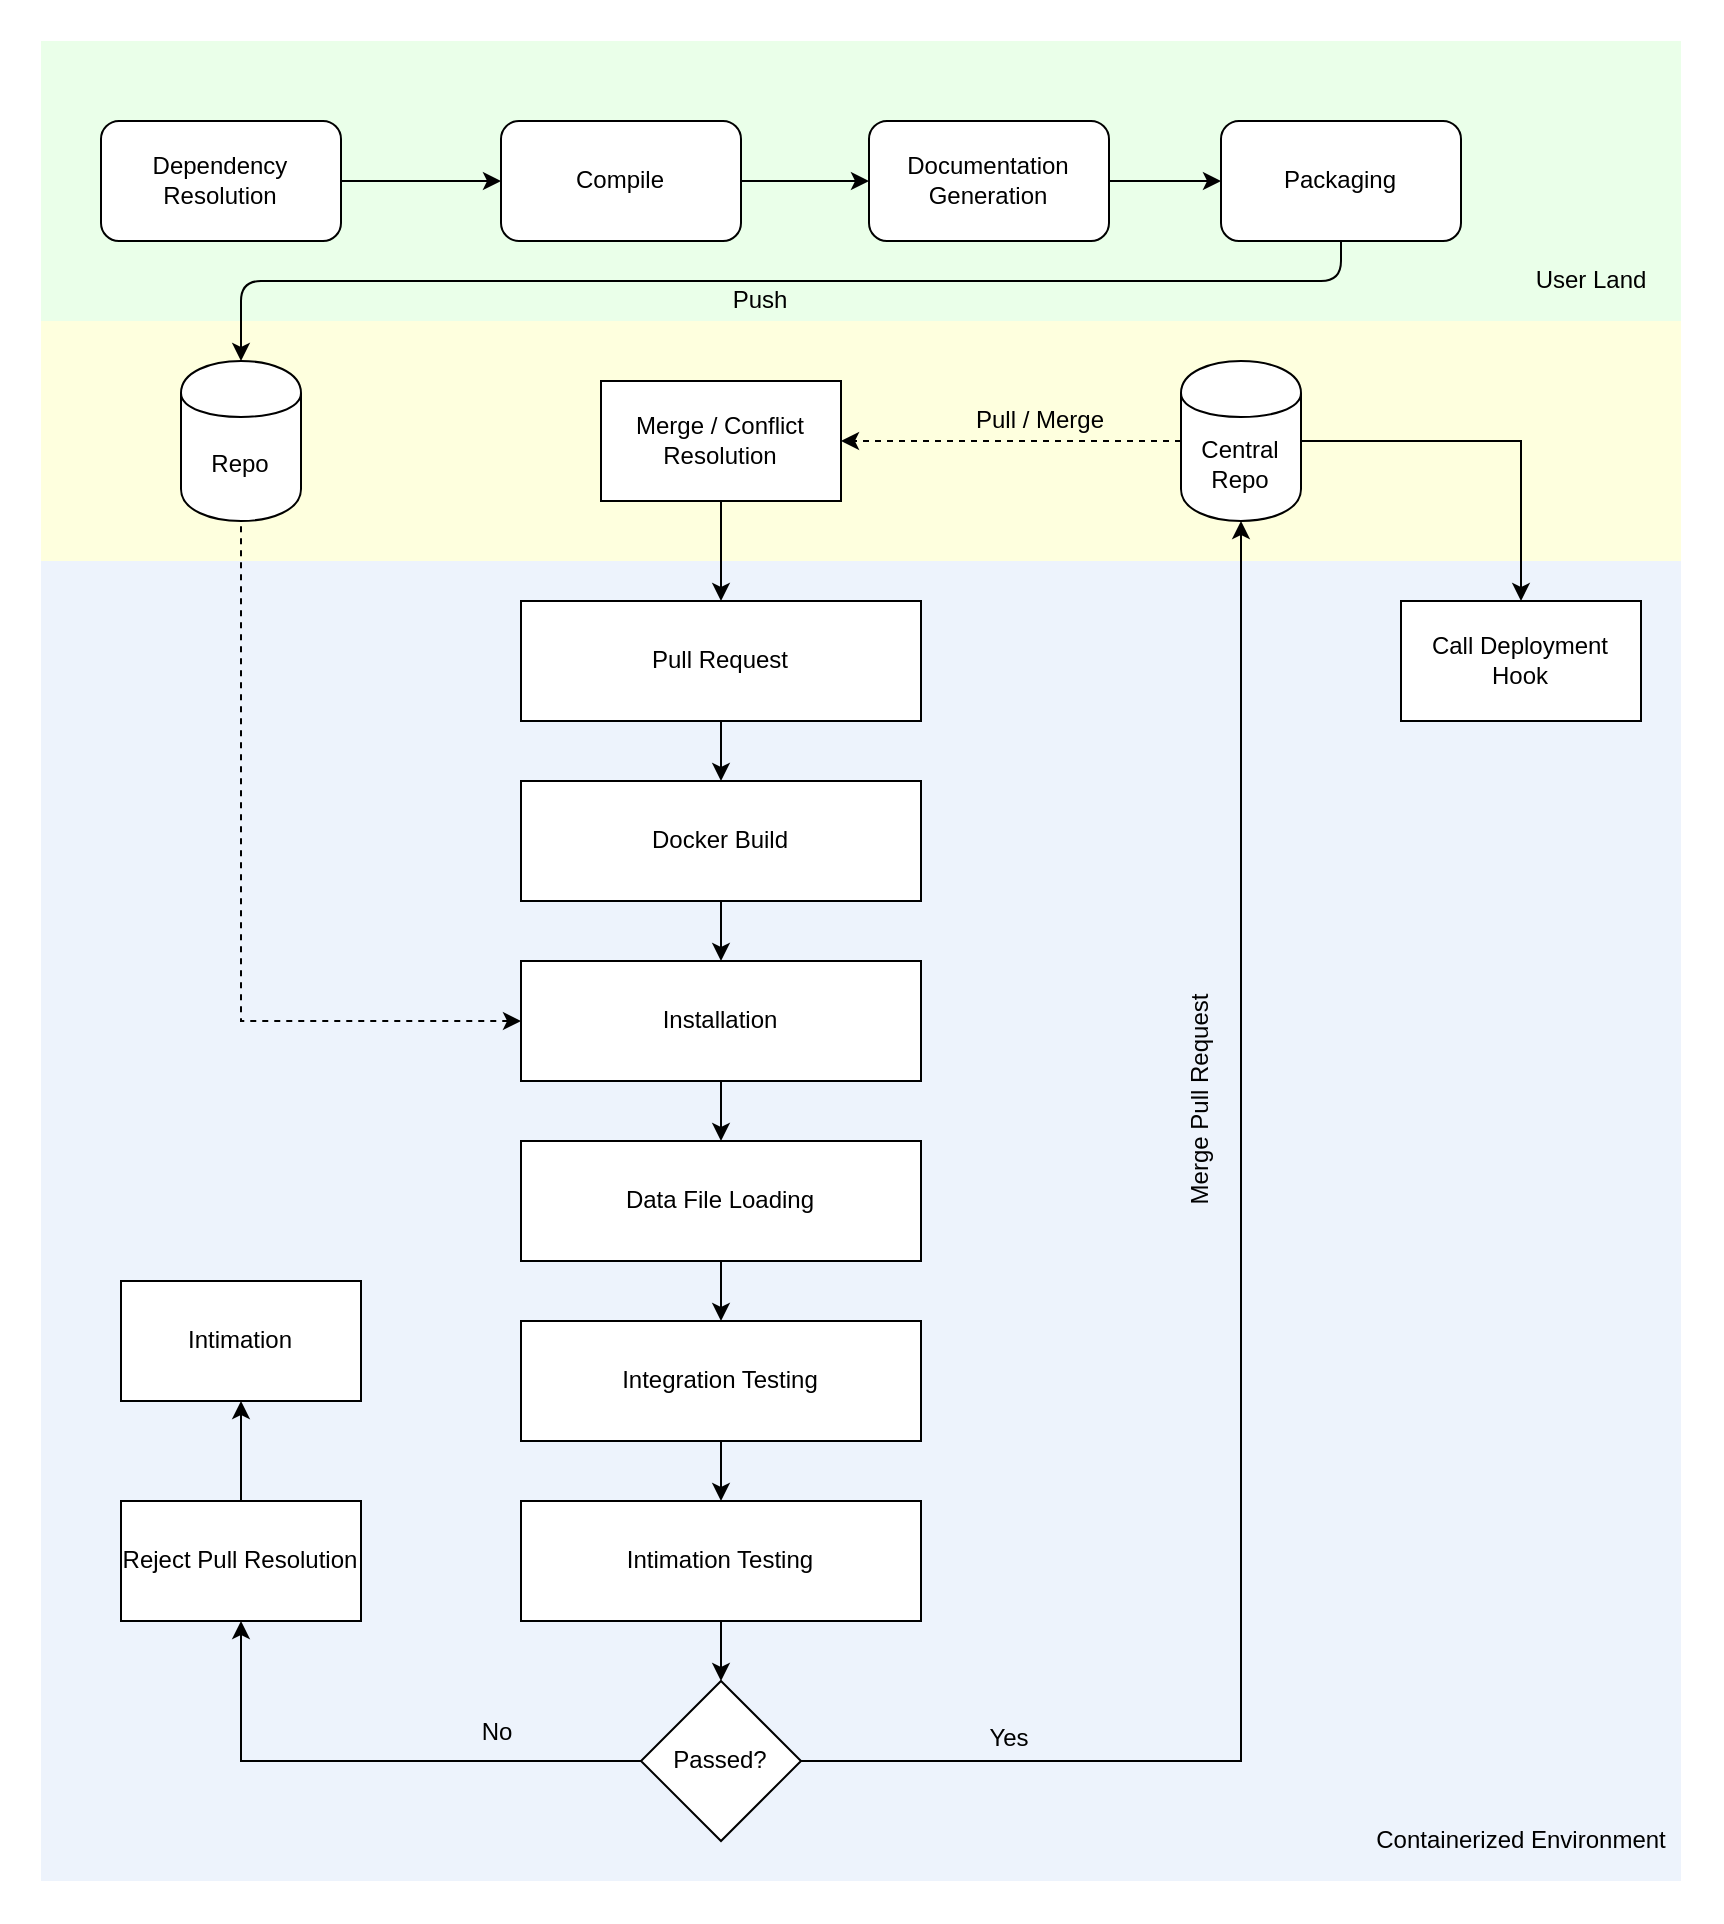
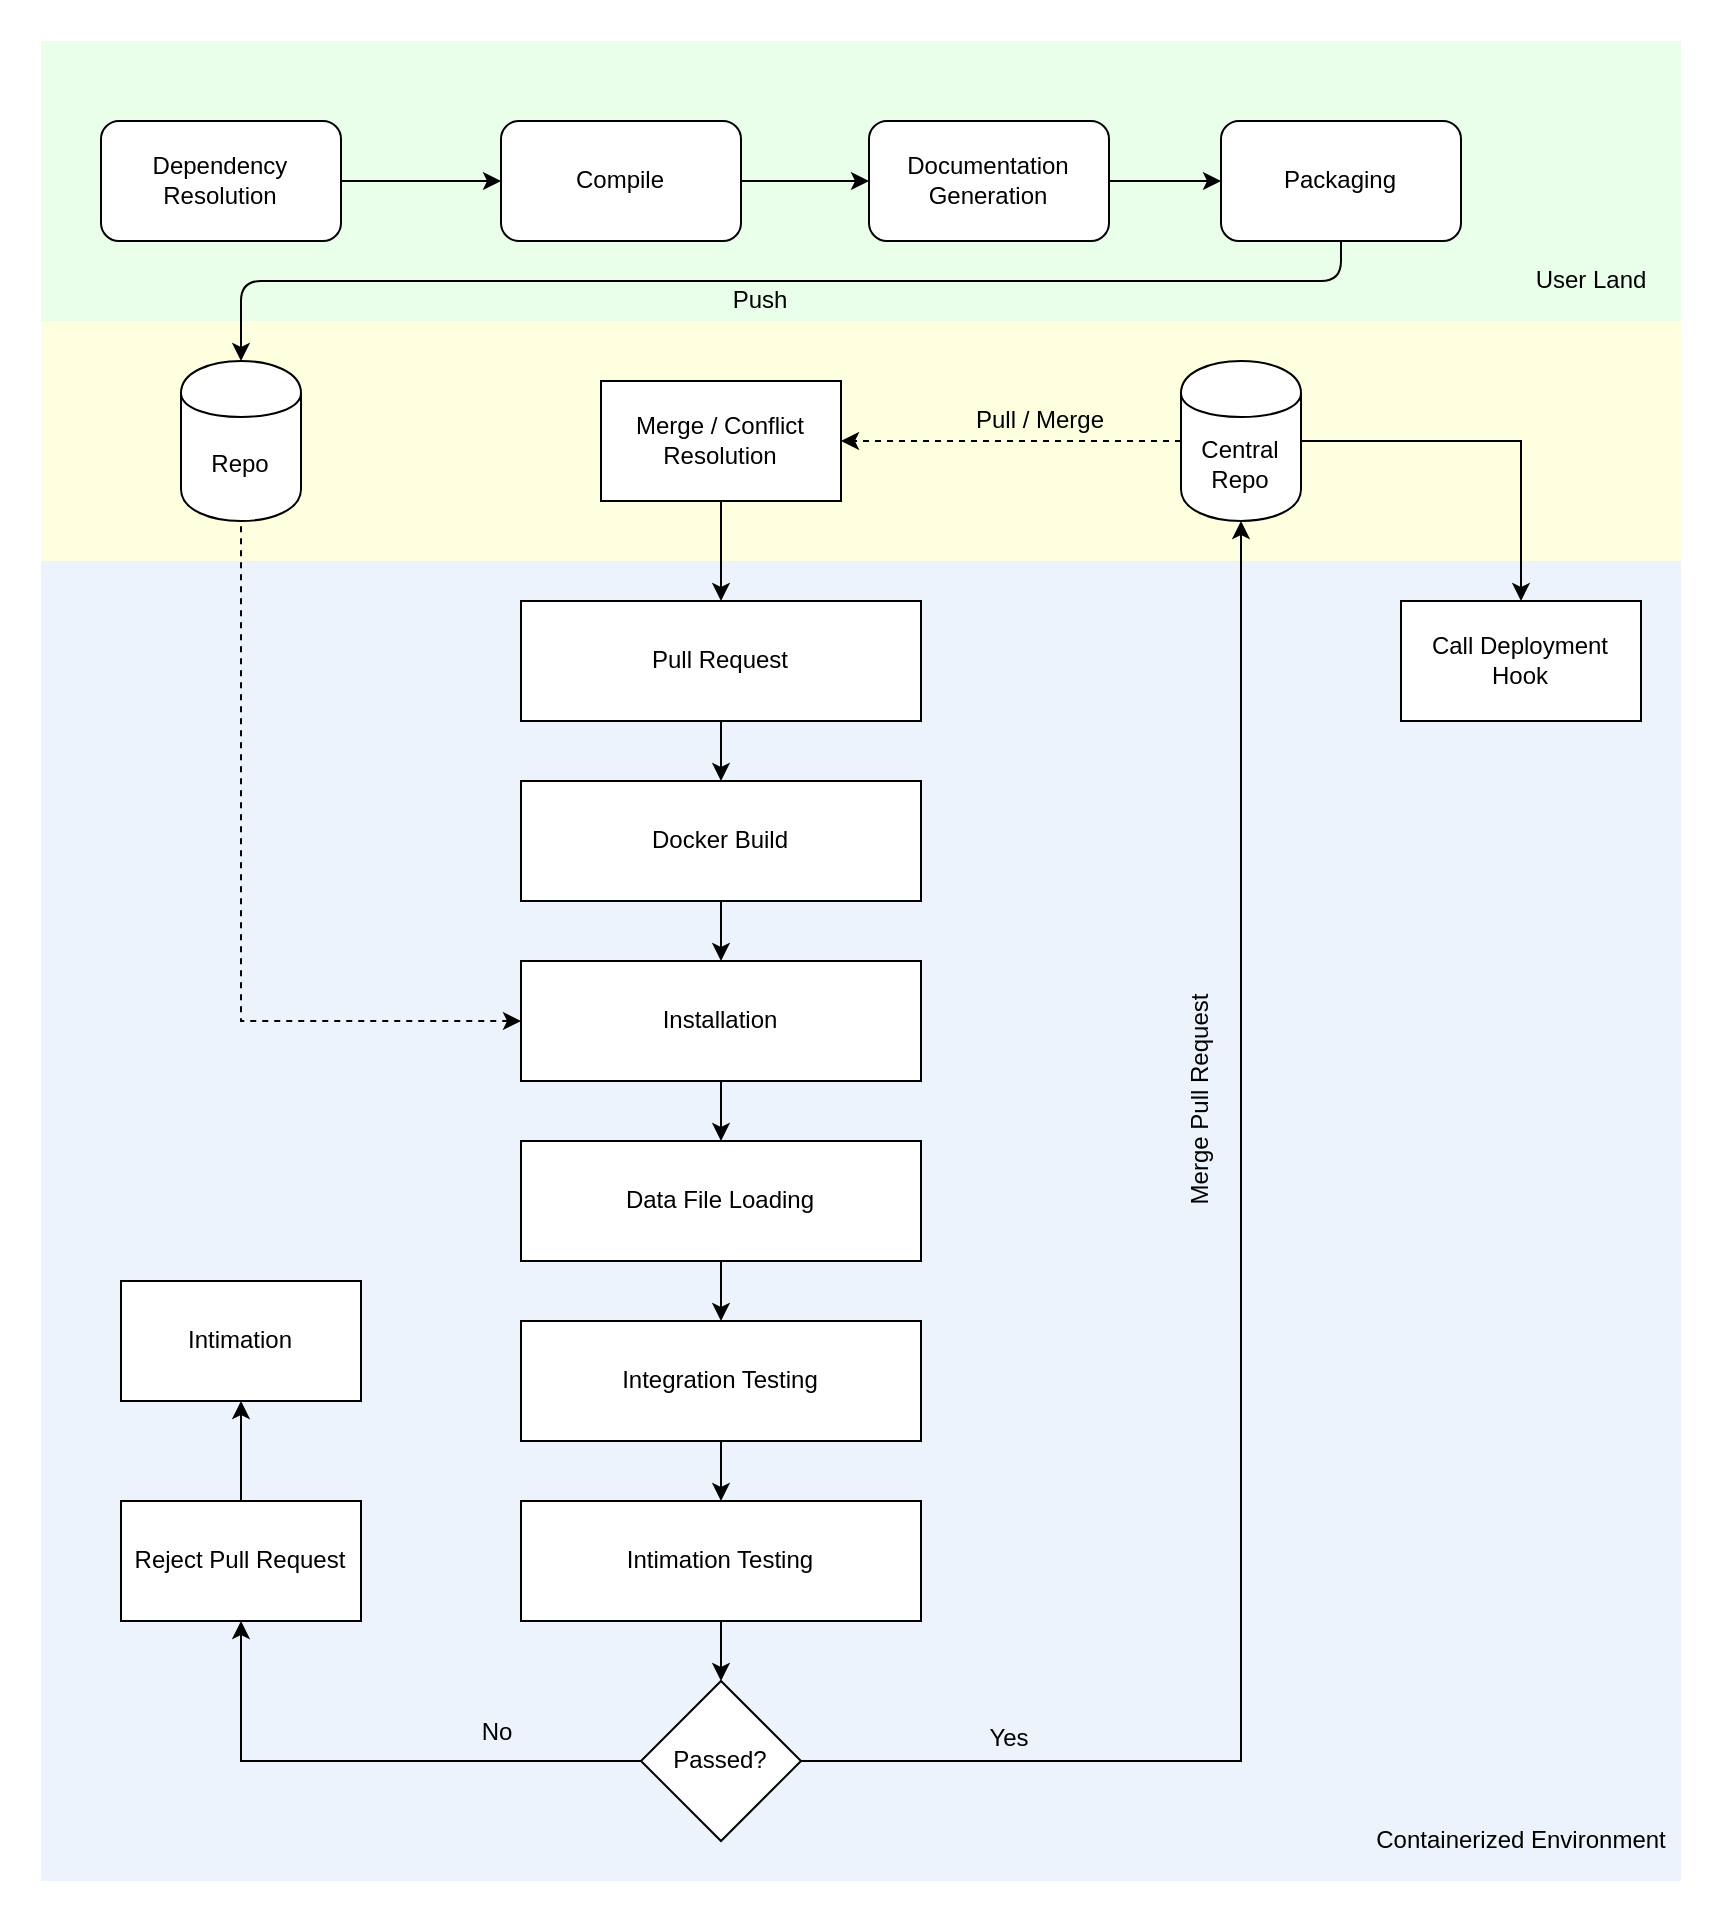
(241, 1561) -> (241, 1561)
